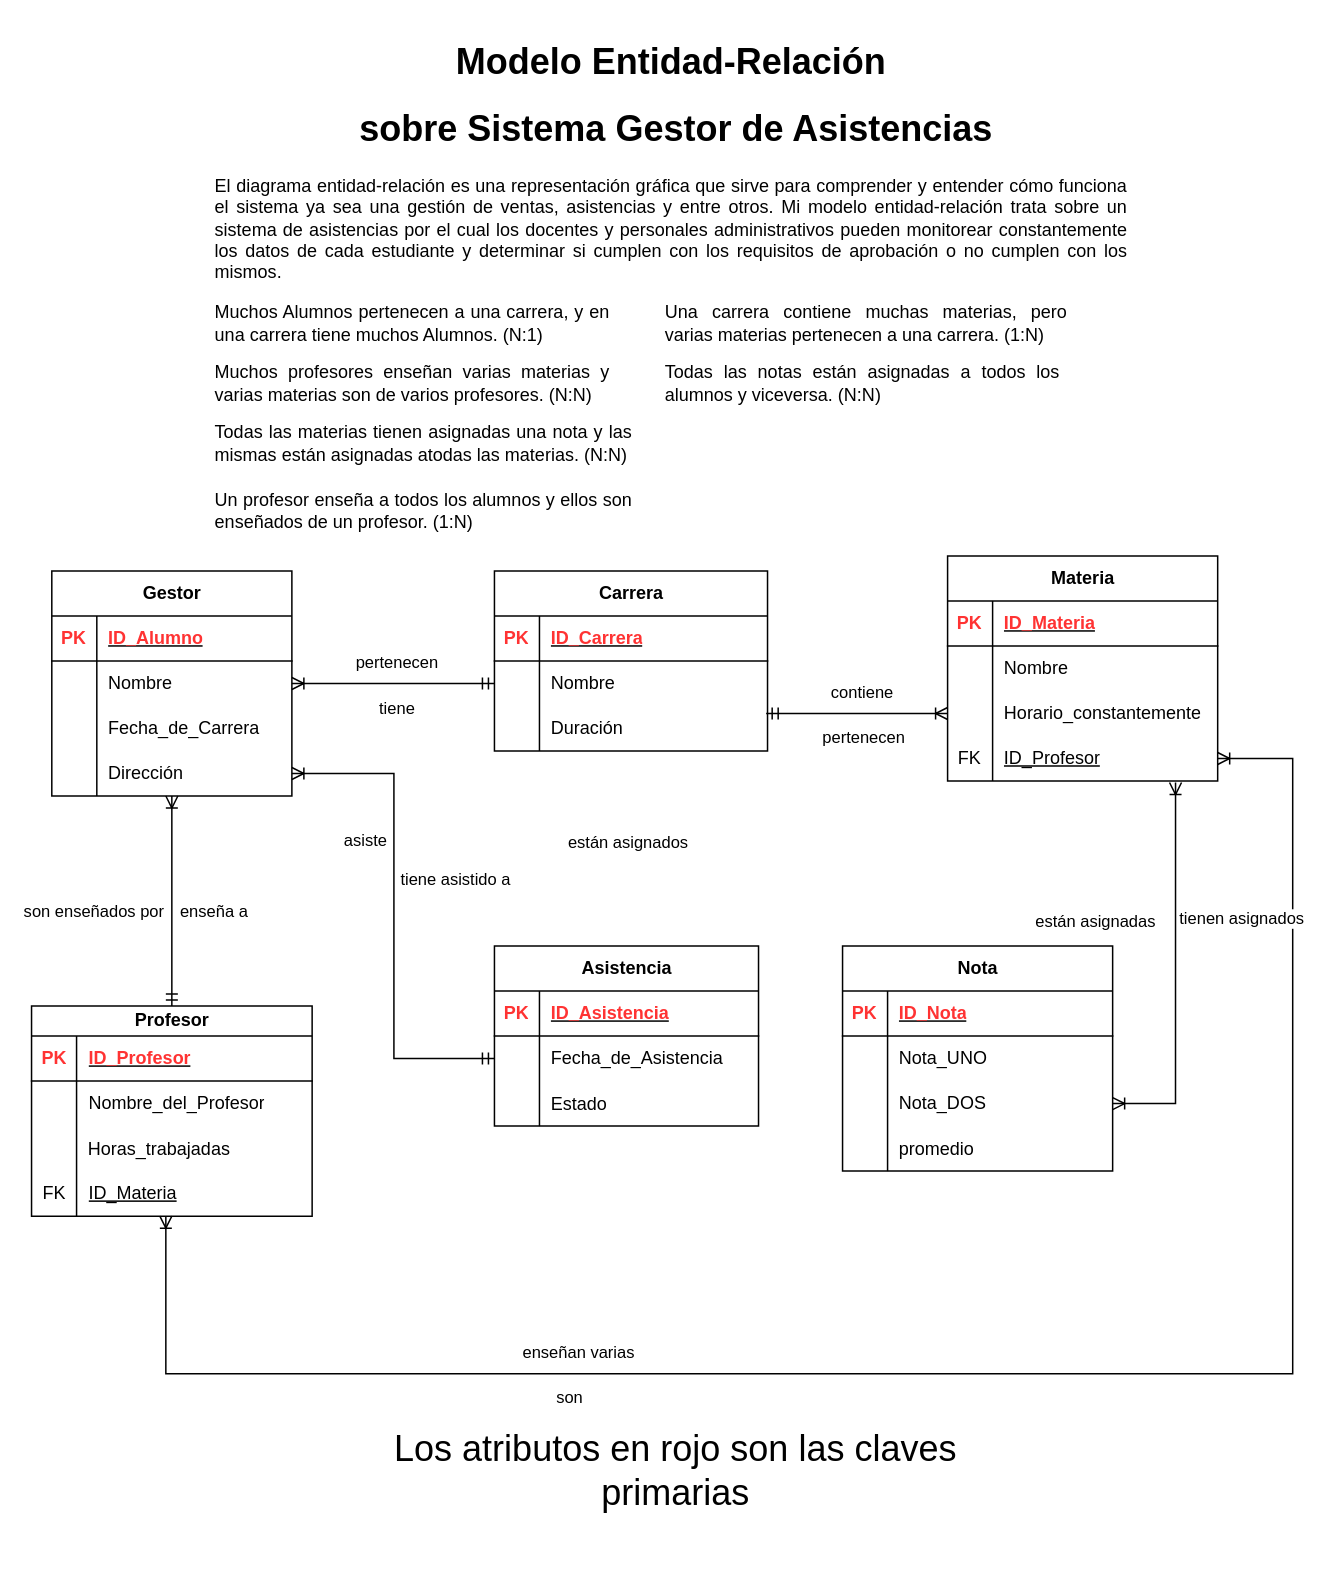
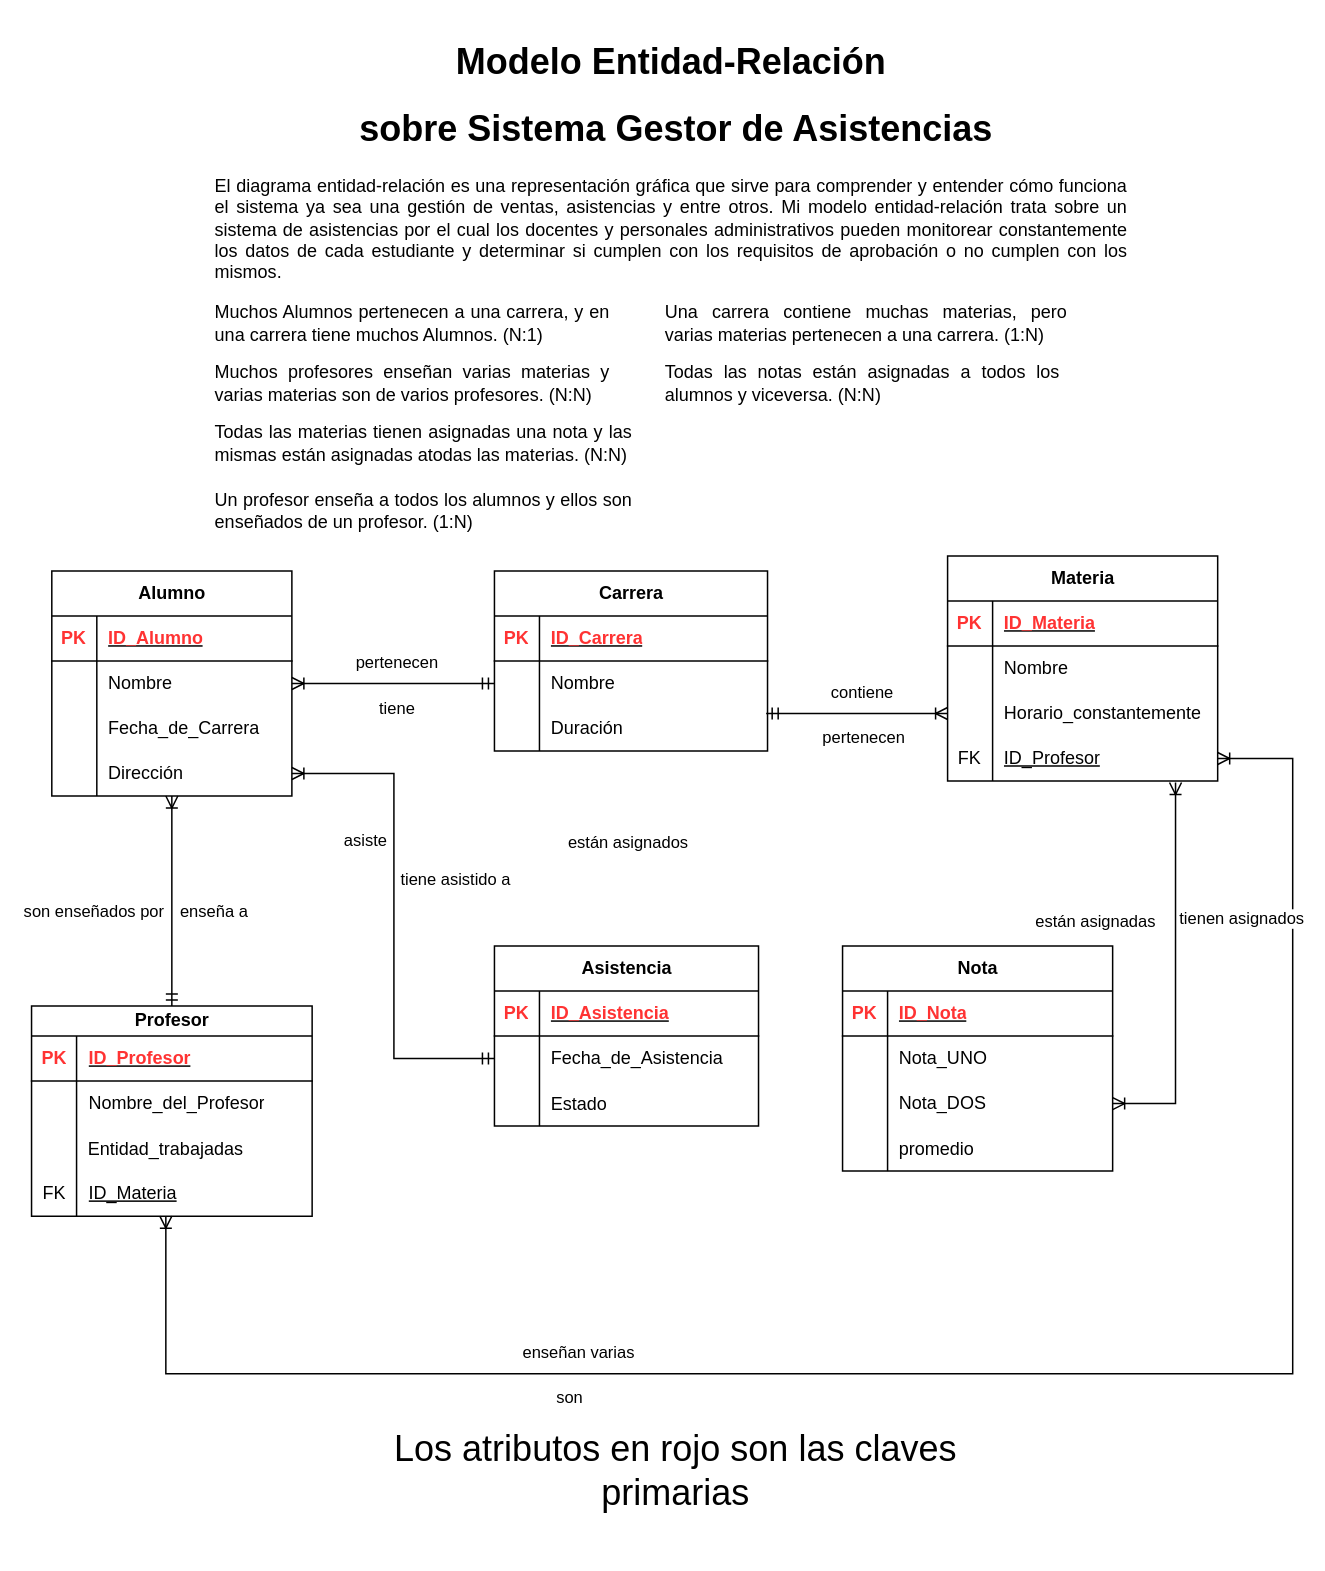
(173, 593) -> (173, 593)
(168, 1149) -> (176, 1149)
